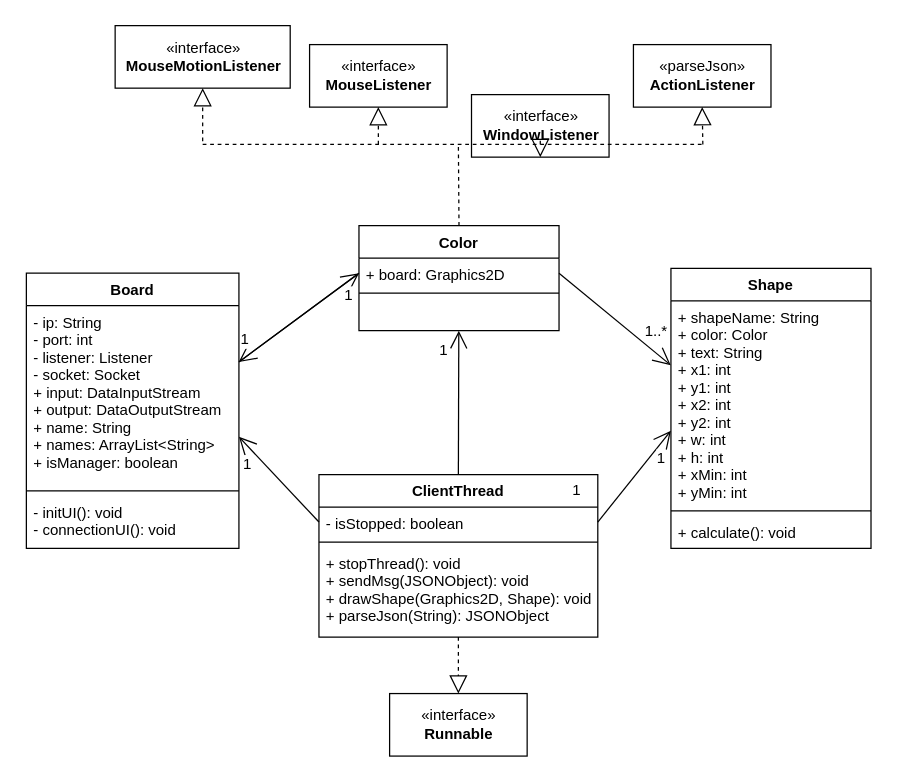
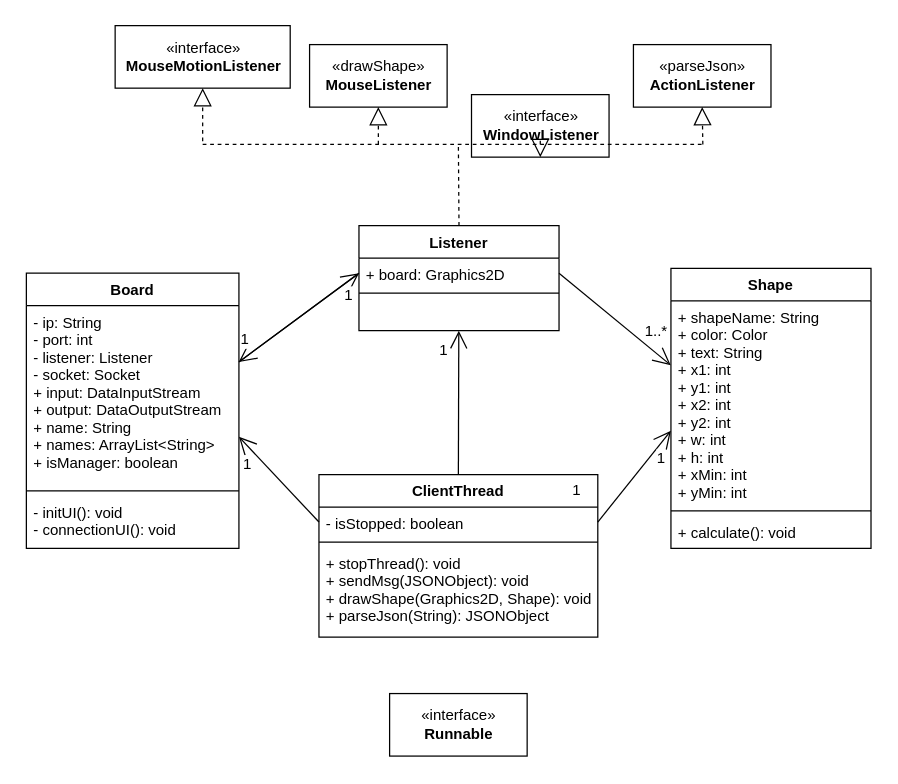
(379, 76) -> (379, 76)
(458, 243) -> (458, 243)
(458, 657) -> none
